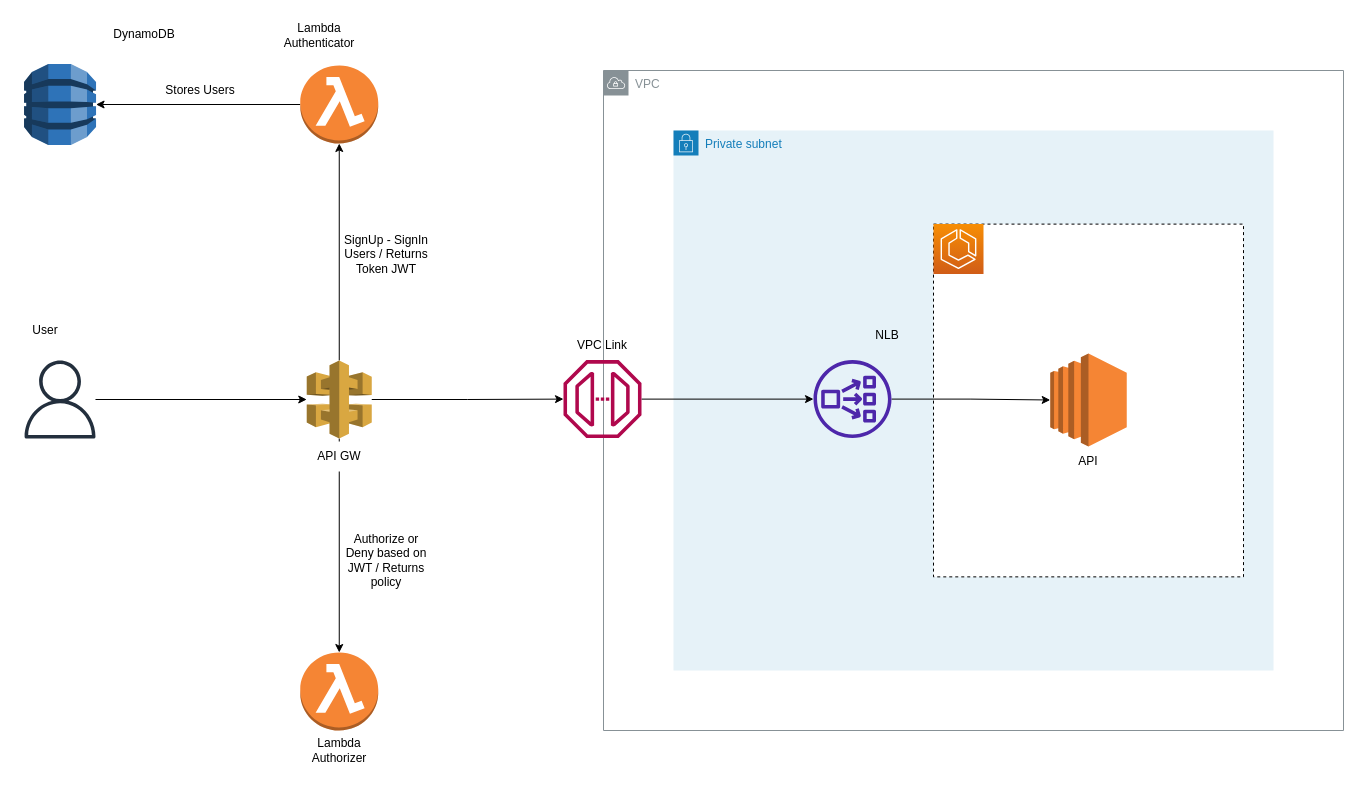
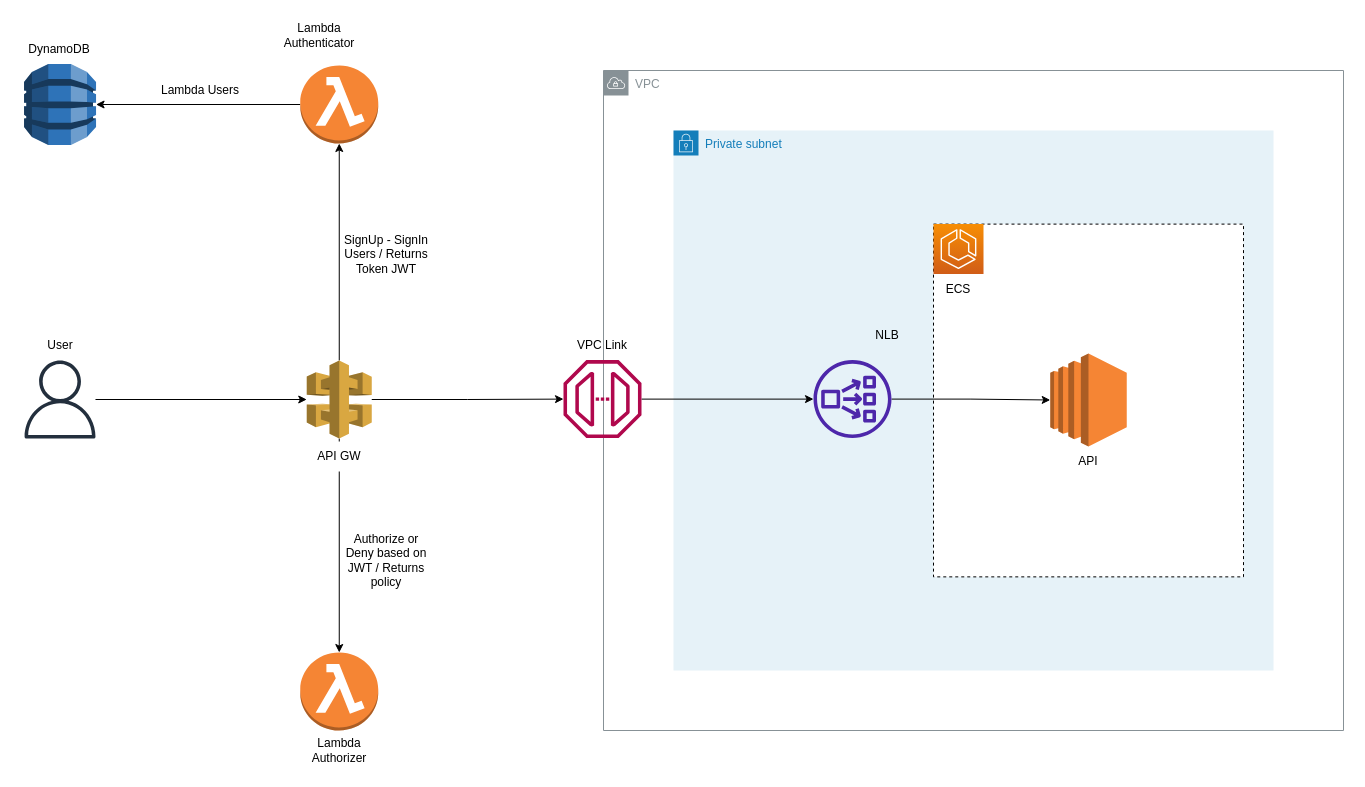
(145, 34) -> (60, 49)
(201, 91) -> (201, 91)
none -> (959, 290)
(45, 330) -> (60, 345)
